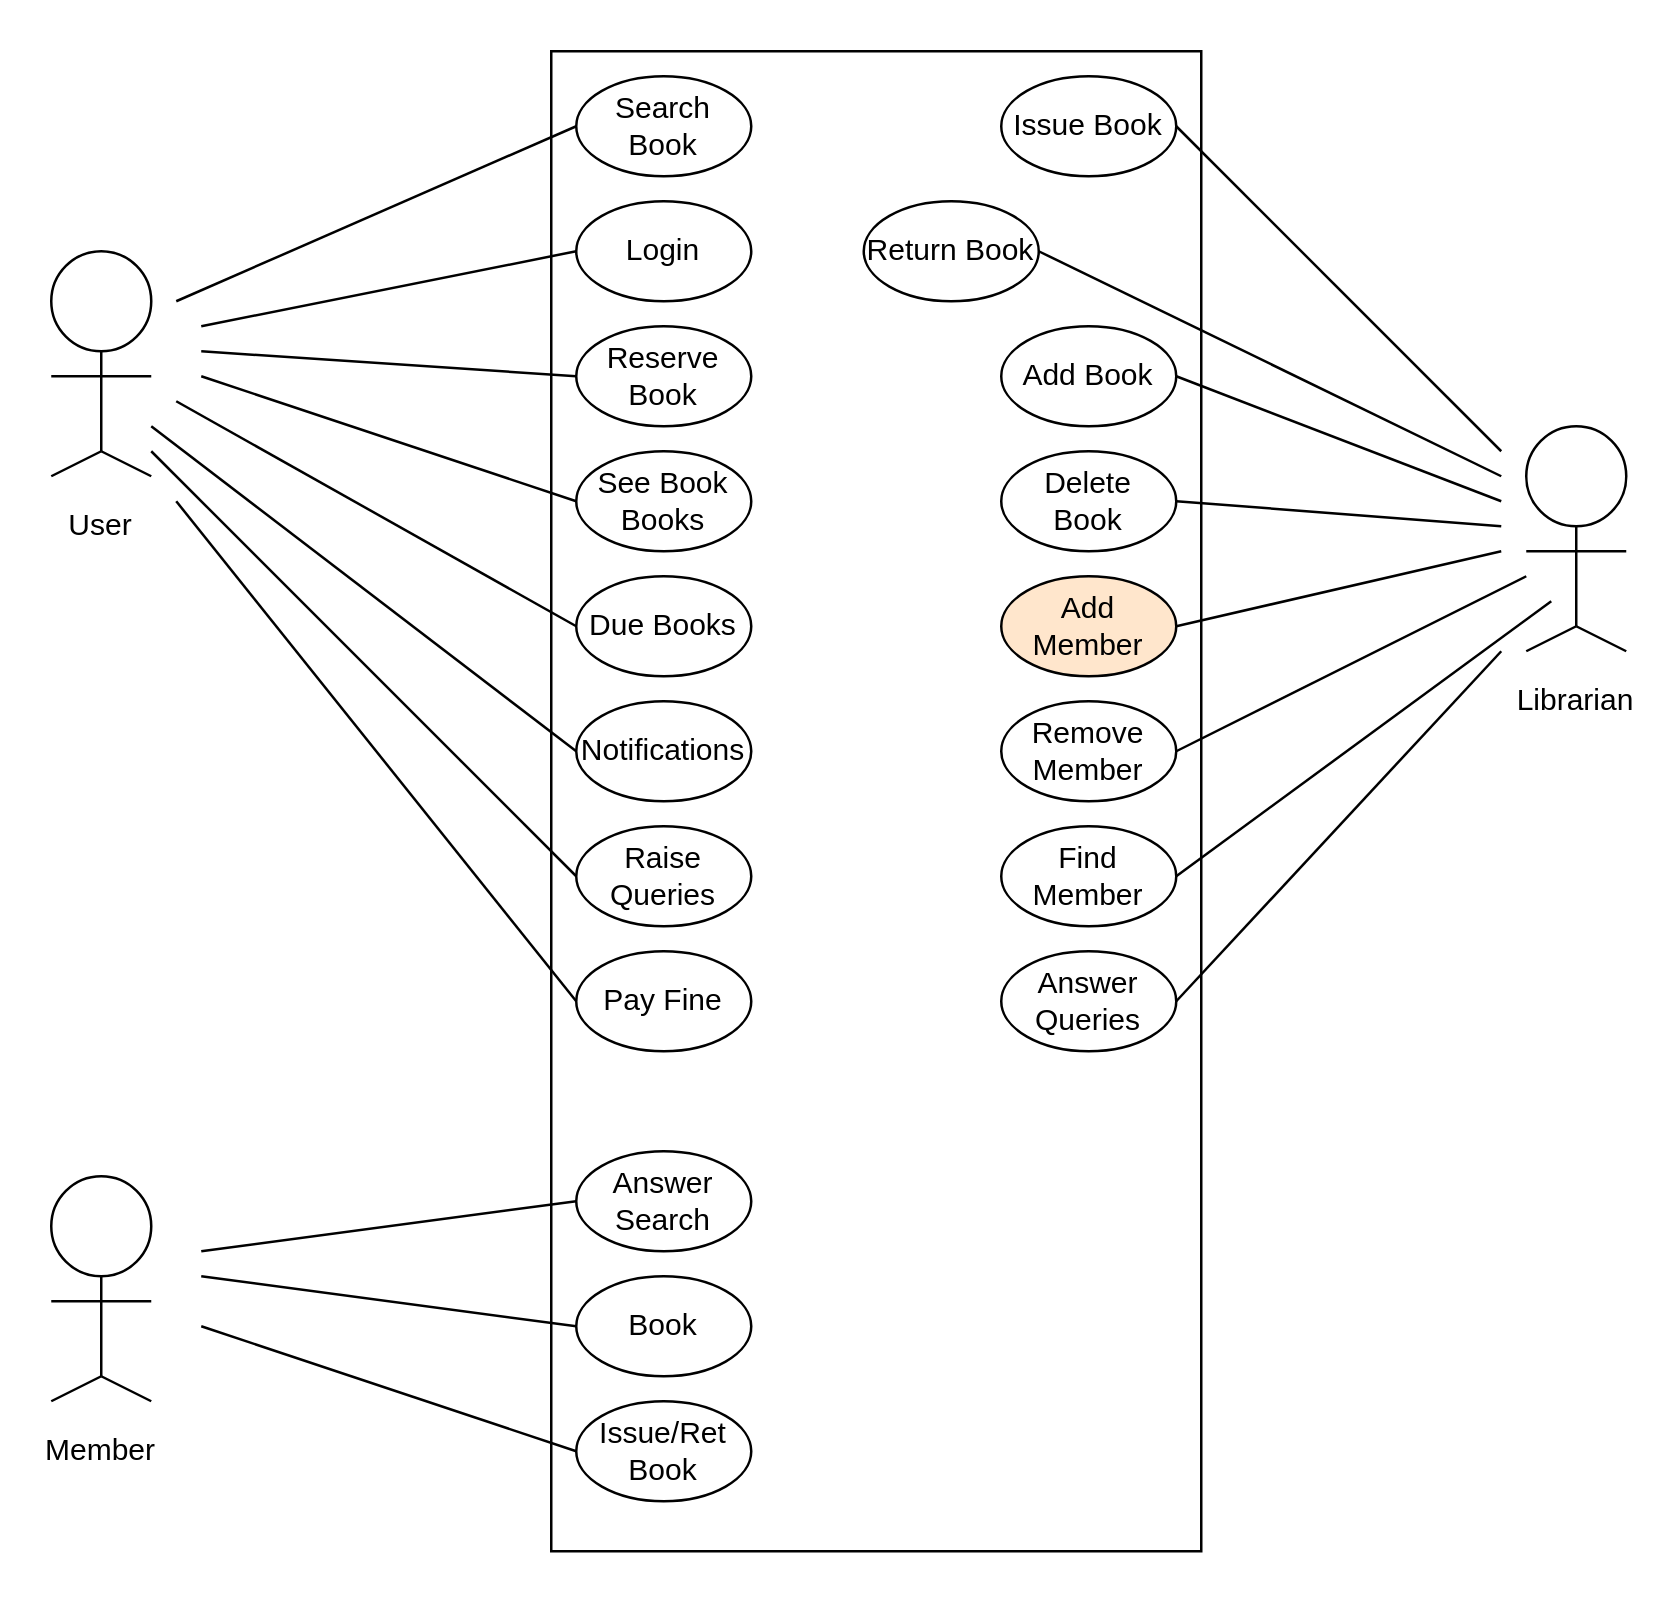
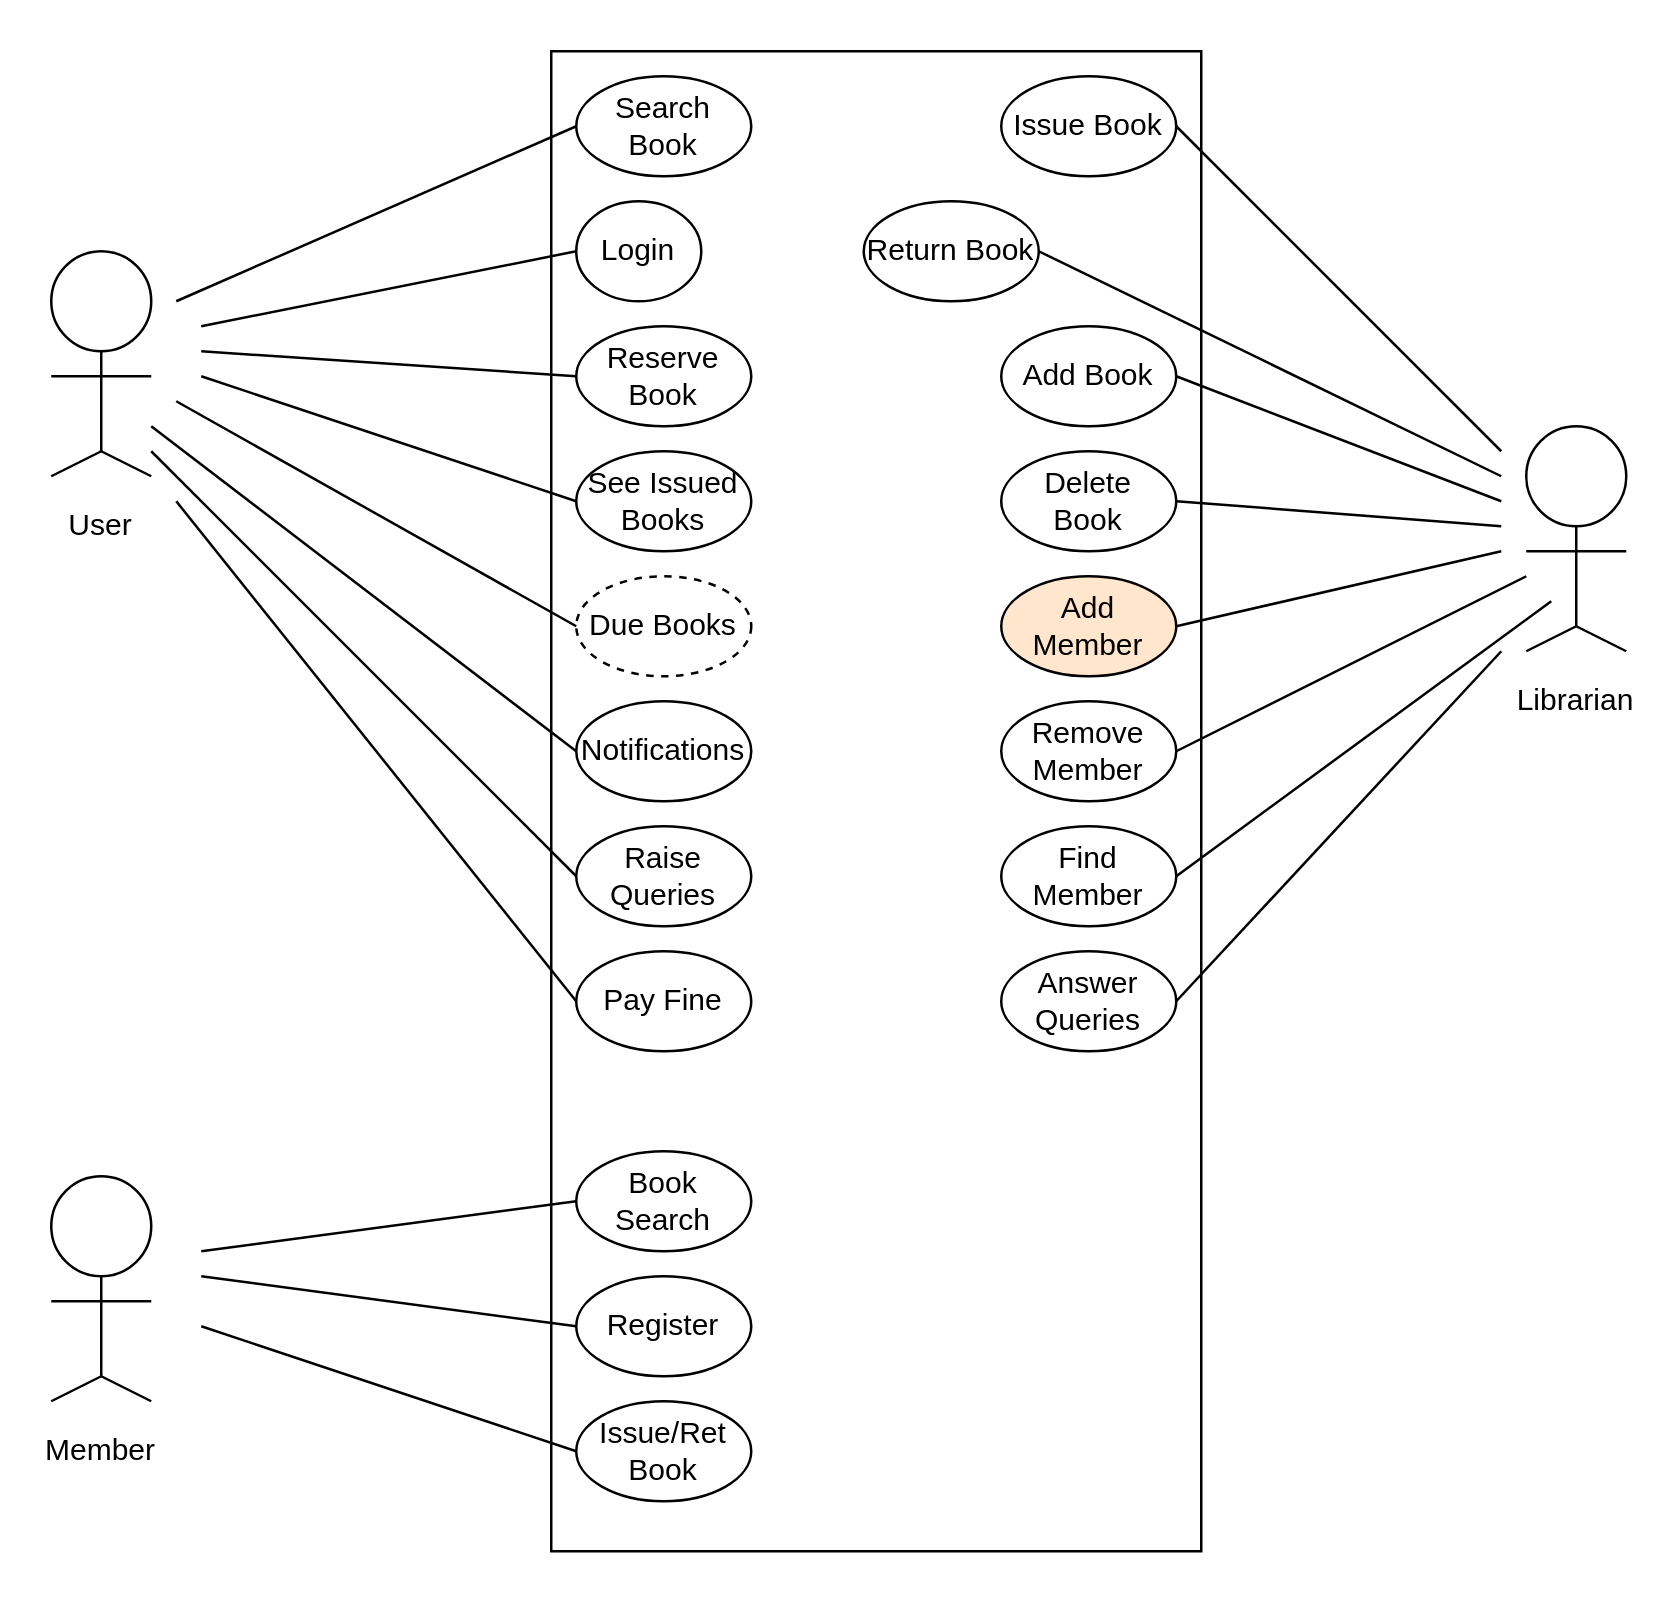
(664, 251) -> (639, 251)
(664, 501) -> (664, 501)
(664, 626) -> (664, 626)
(664, 1201) -> (664, 1201)
(664, 1326) -> (664, 1326)
